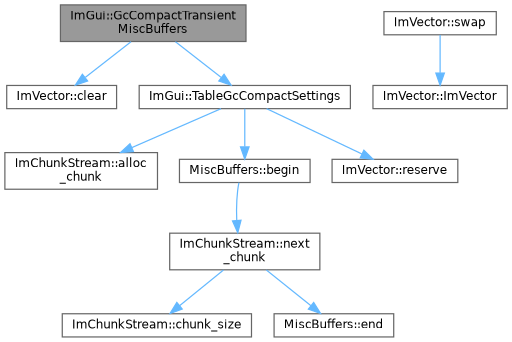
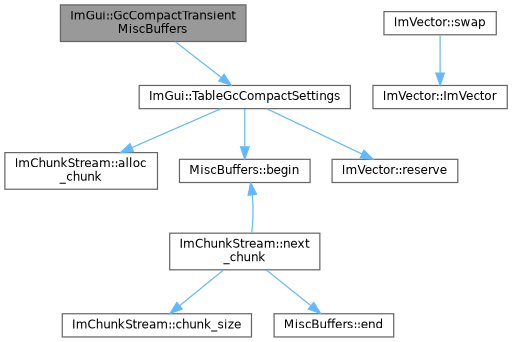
(62, 97) -> none
(237, 201) -> (253, 214)
